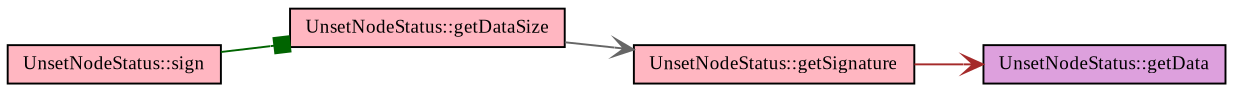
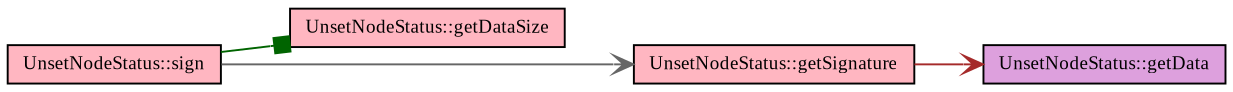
(590, 45) -> (418, 64)
